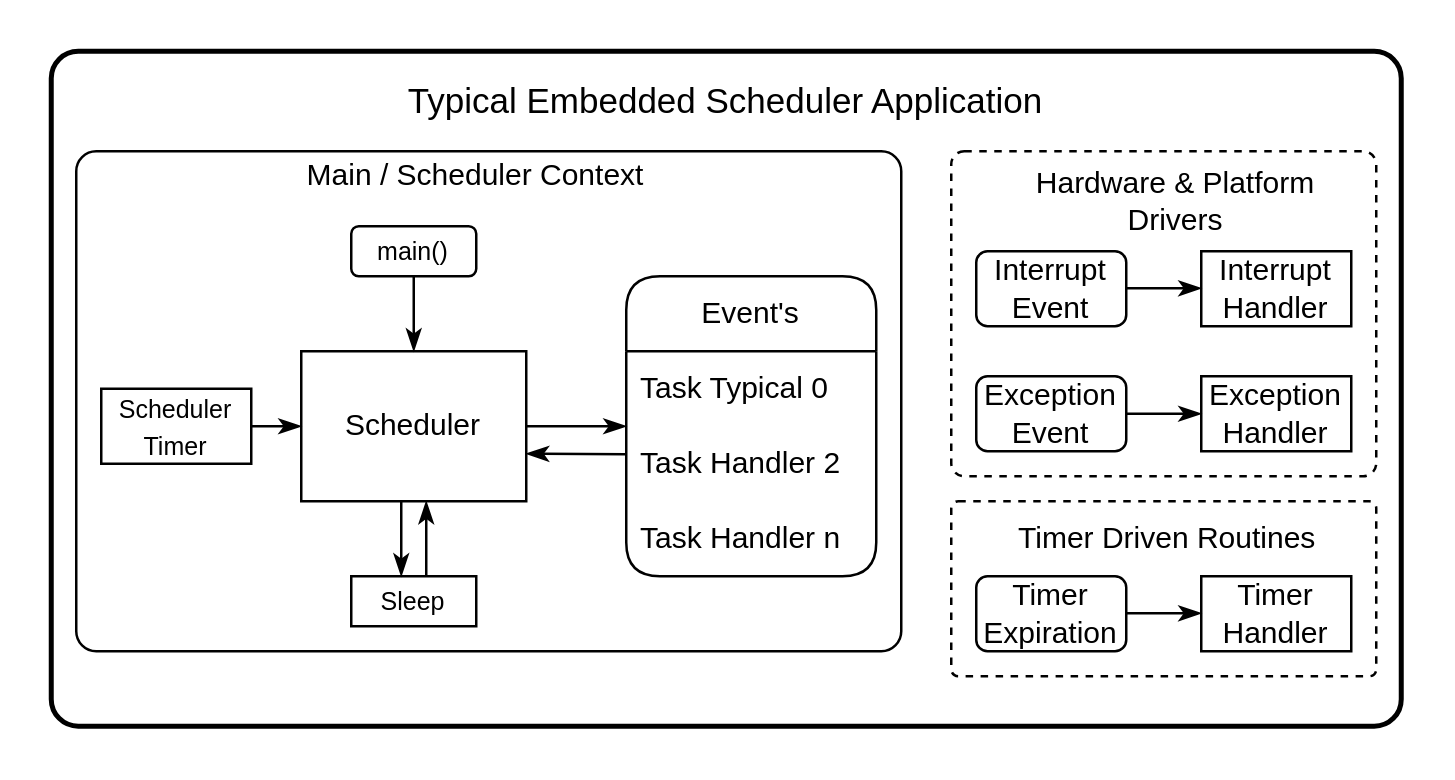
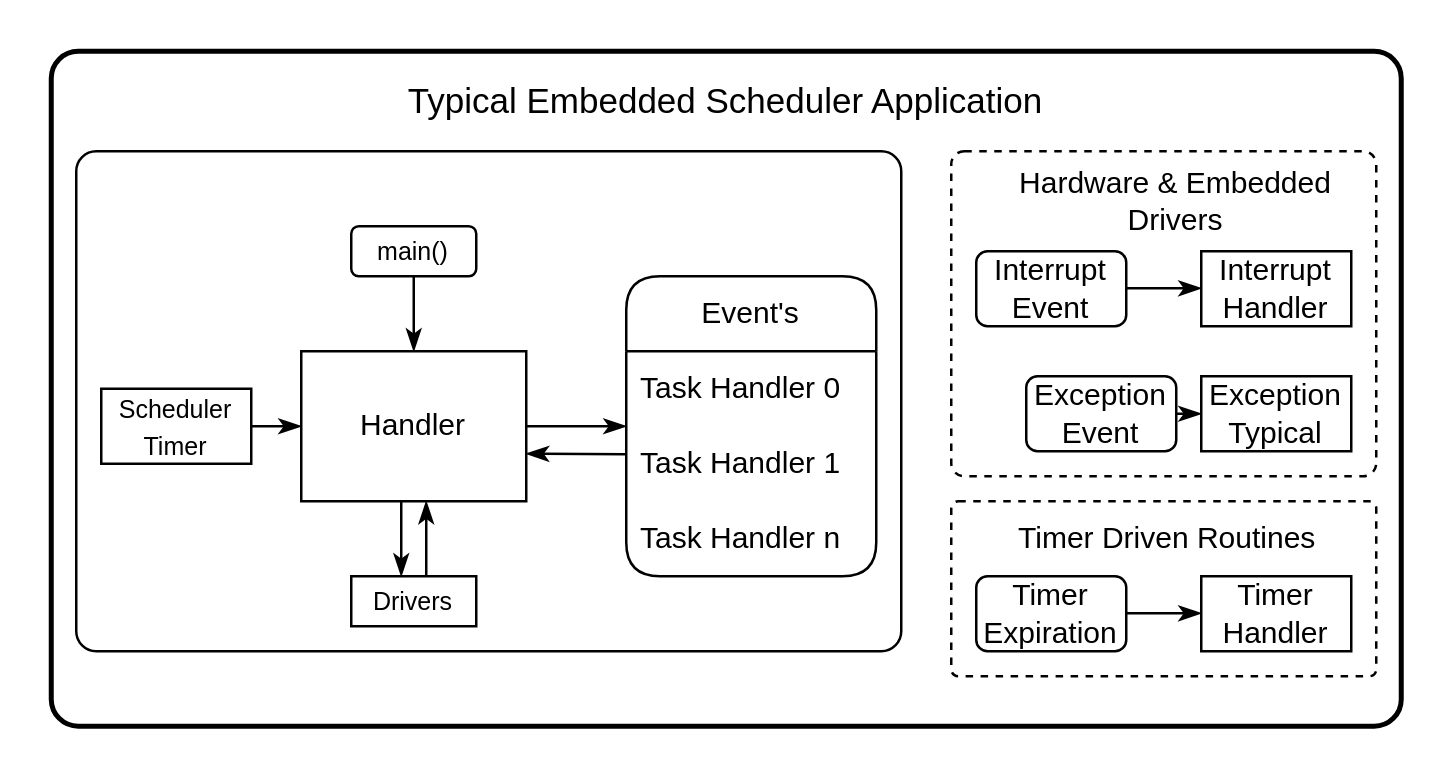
(476, 176) -> none
(1176, 201) -> (1176, 201)
(743, 389) -> (747, 389)
(1051, 414) -> (1101, 414)
(1276, 414) -> (1276, 414)
(414, 426) -> (414, 426)
(747, 464) -> (747, 464)
(414, 601) -> (414, 601)
